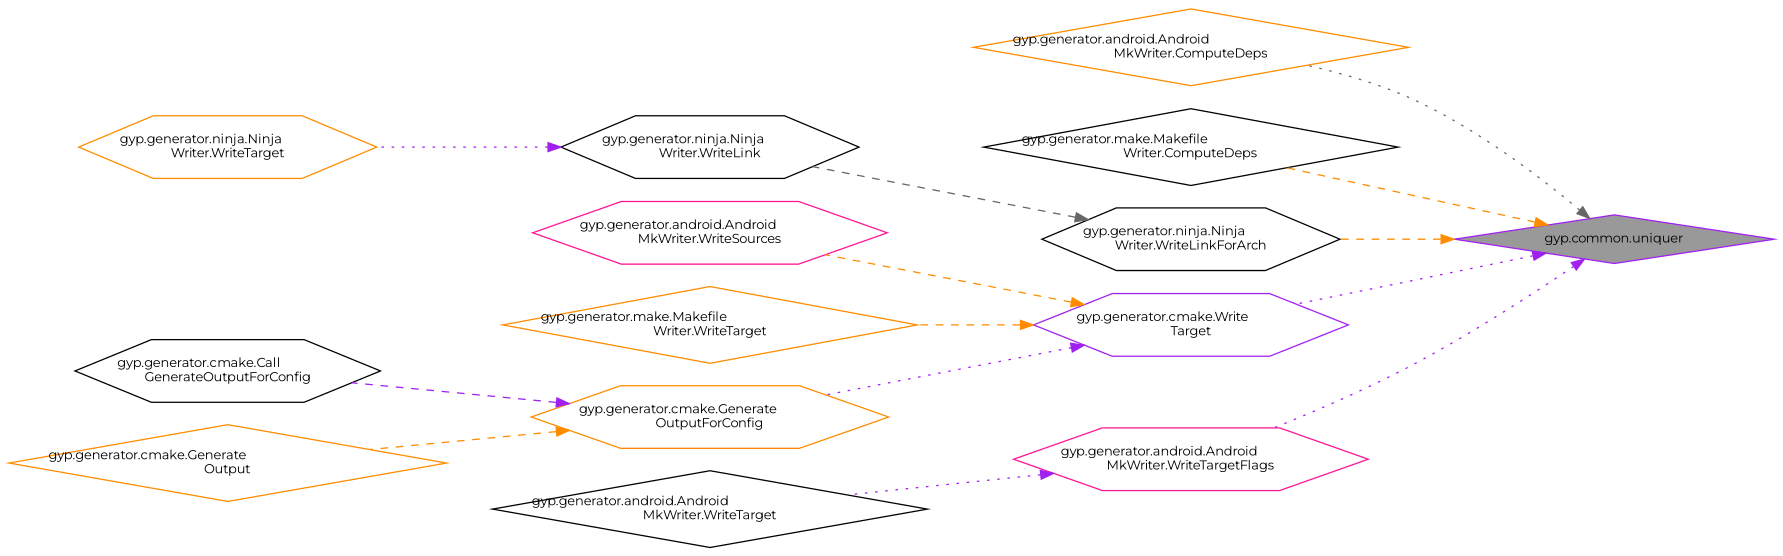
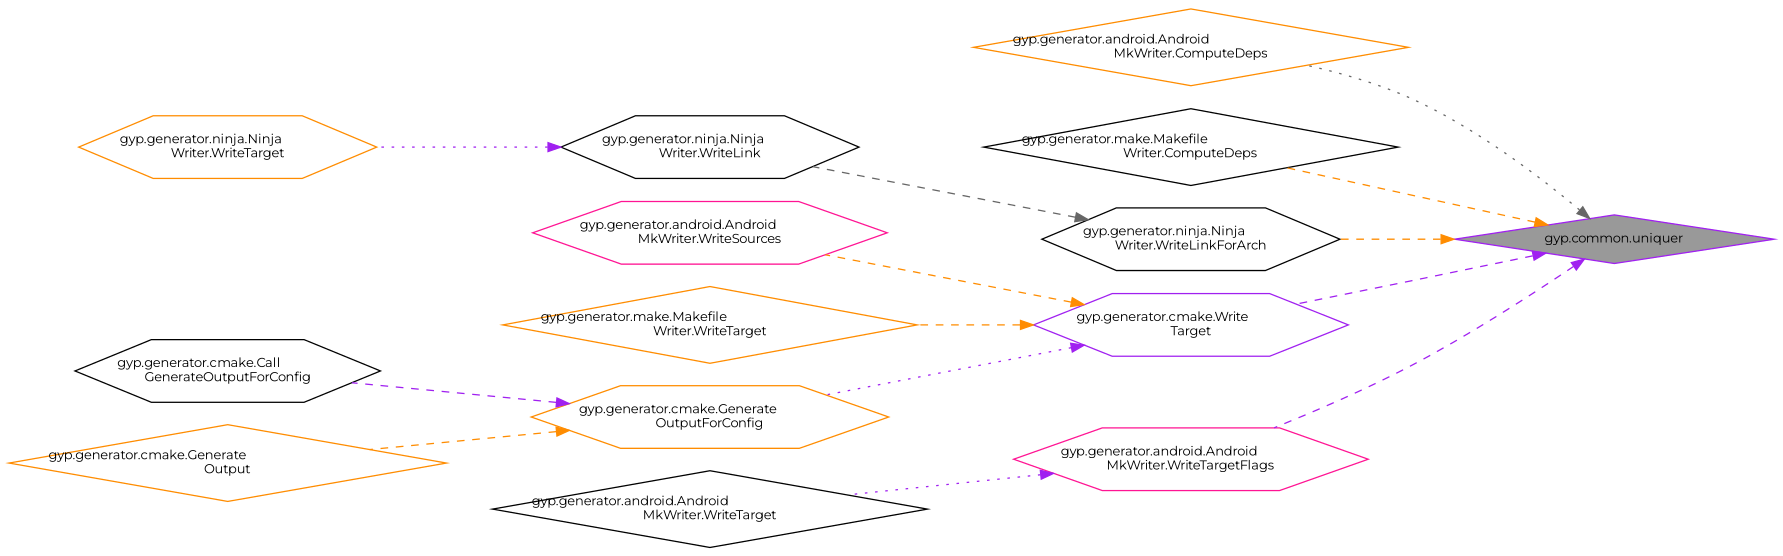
(1414, 280) -> (1414, 280)
(1429, 356) -> (1429, 356)
